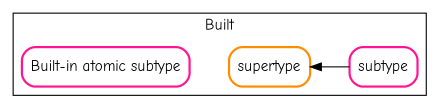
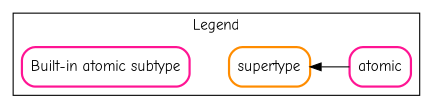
(220, 26) -> (216, 26)
(384, 67) -> (380, 67)
